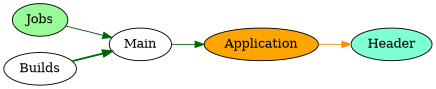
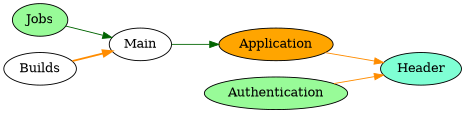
(88, 57) -> (88, 57)
none -> (276, 93)
